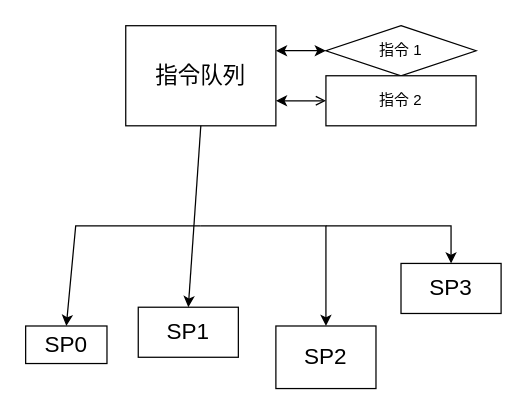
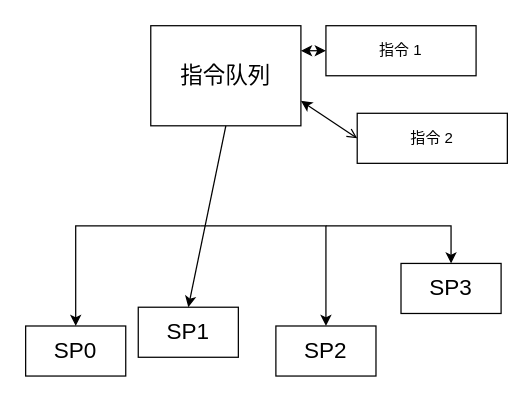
(401, 51) -> (401, 51)
(201, 76) -> (226, 76)
(401, 101) -> (432, 138)
(66, 344) -> (76, 351)
(326, 357) -> (326, 351)
